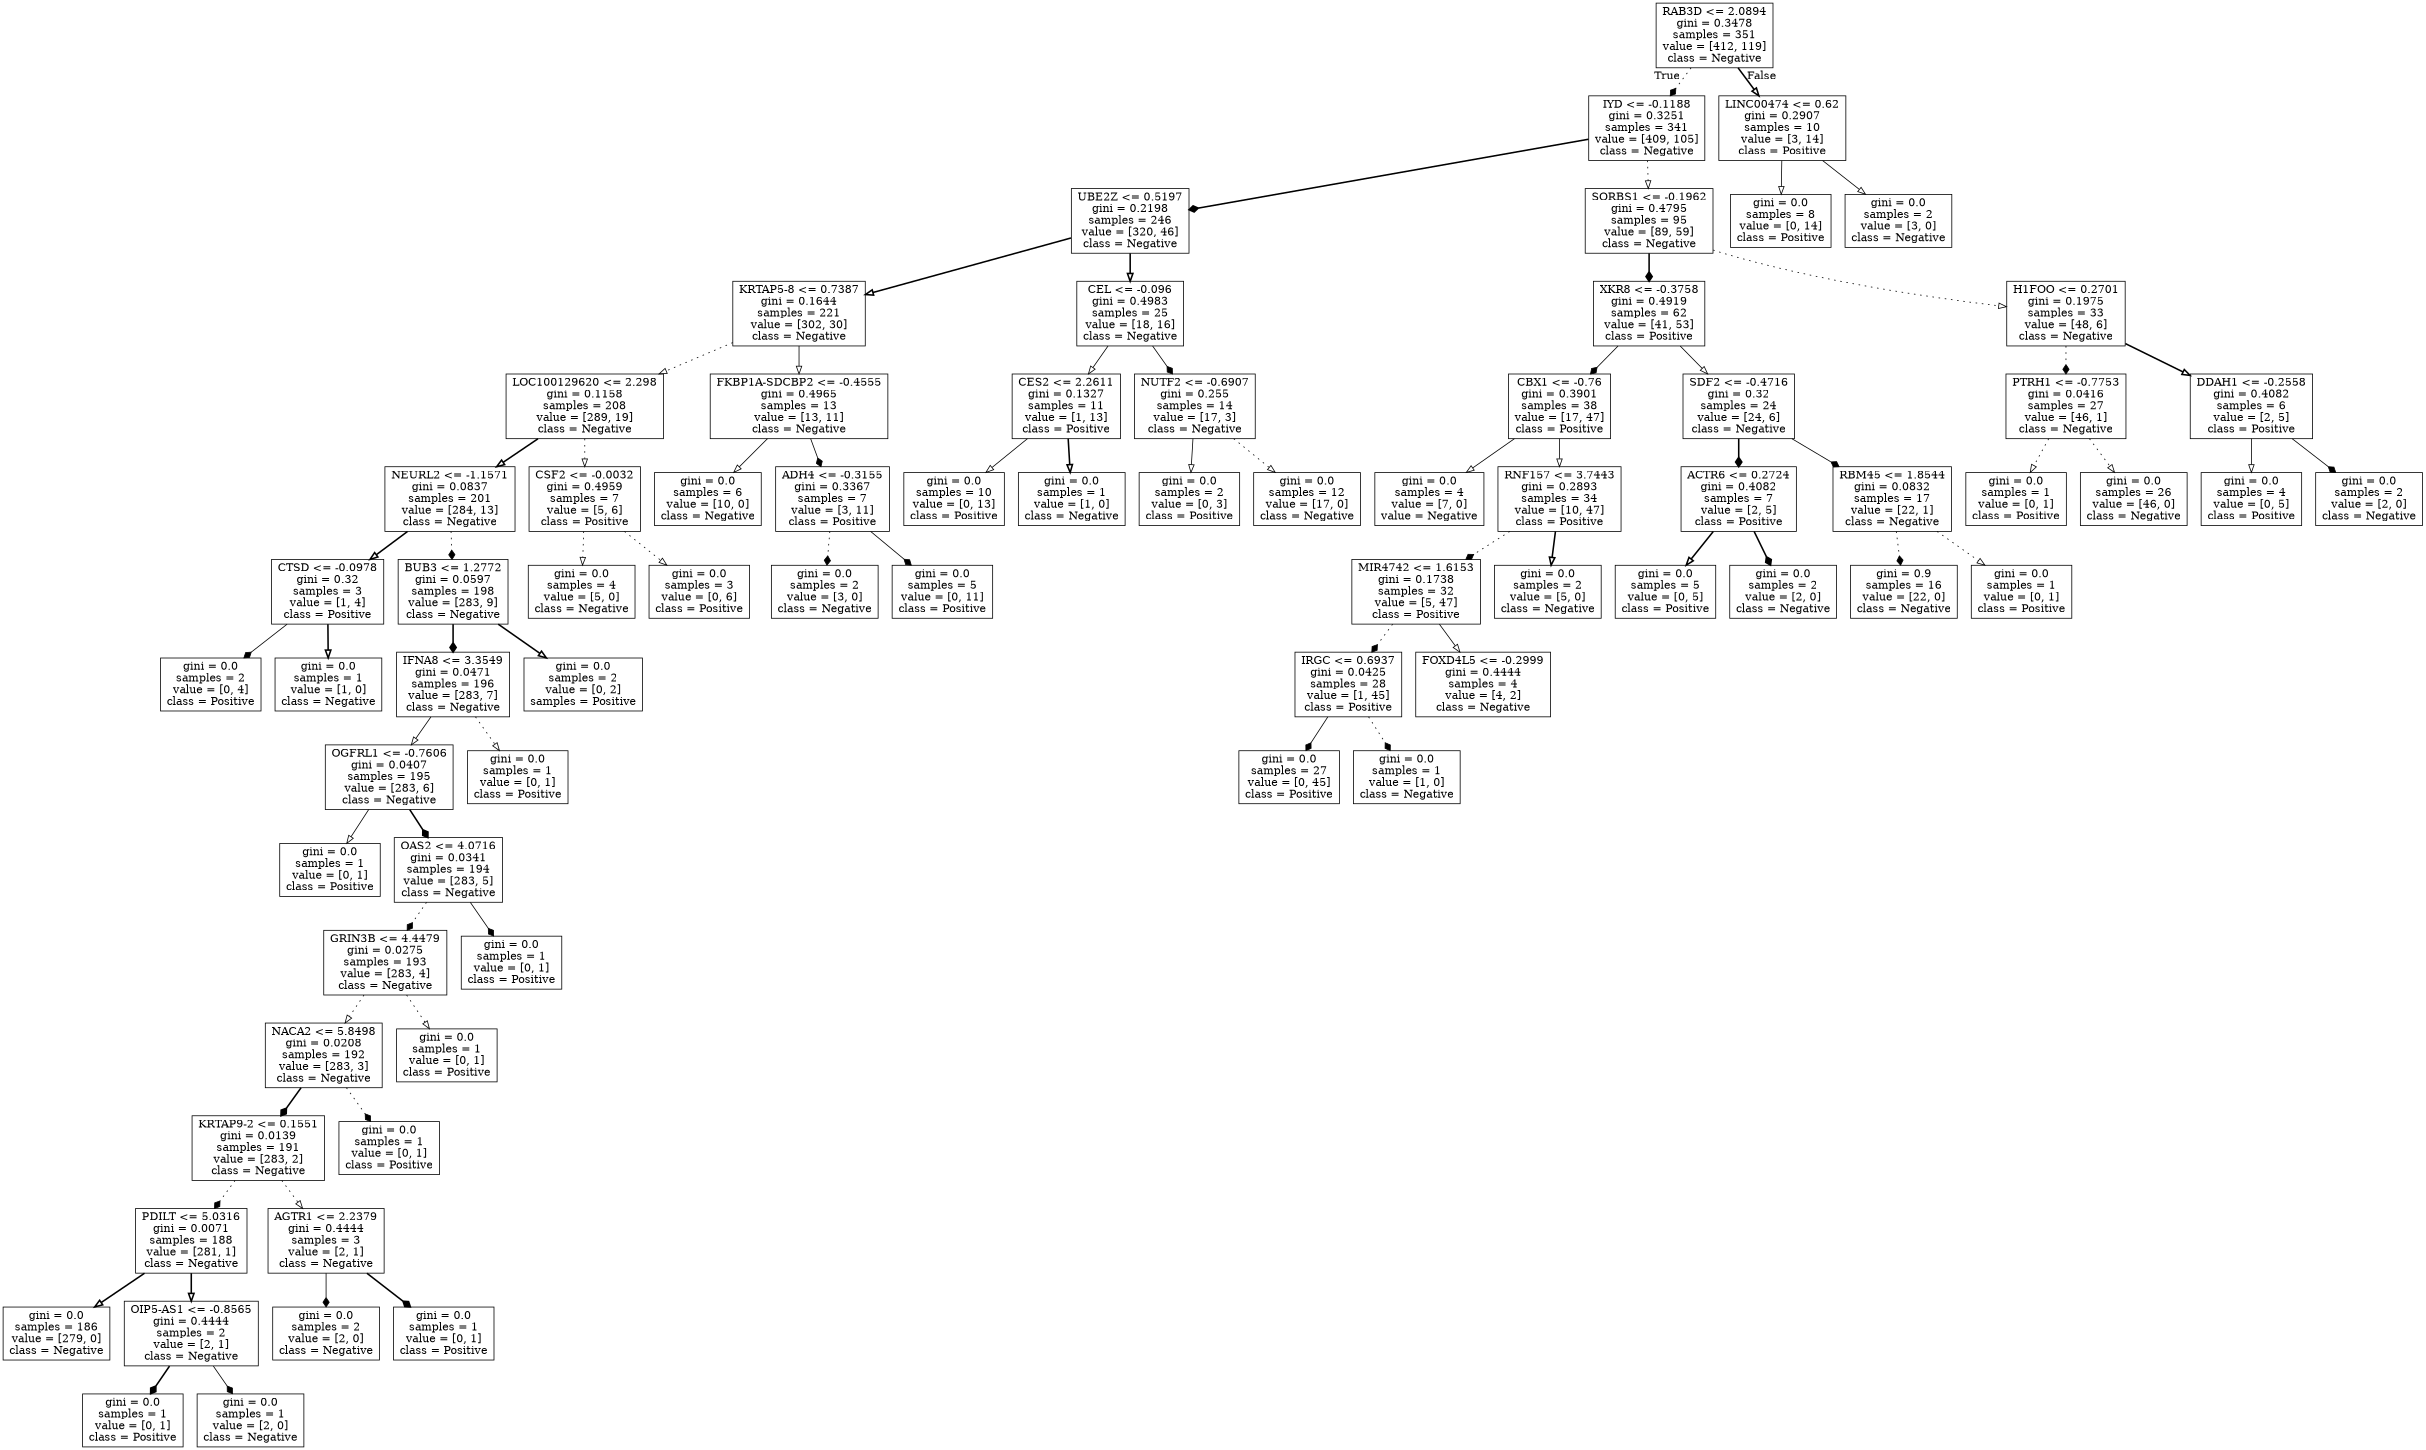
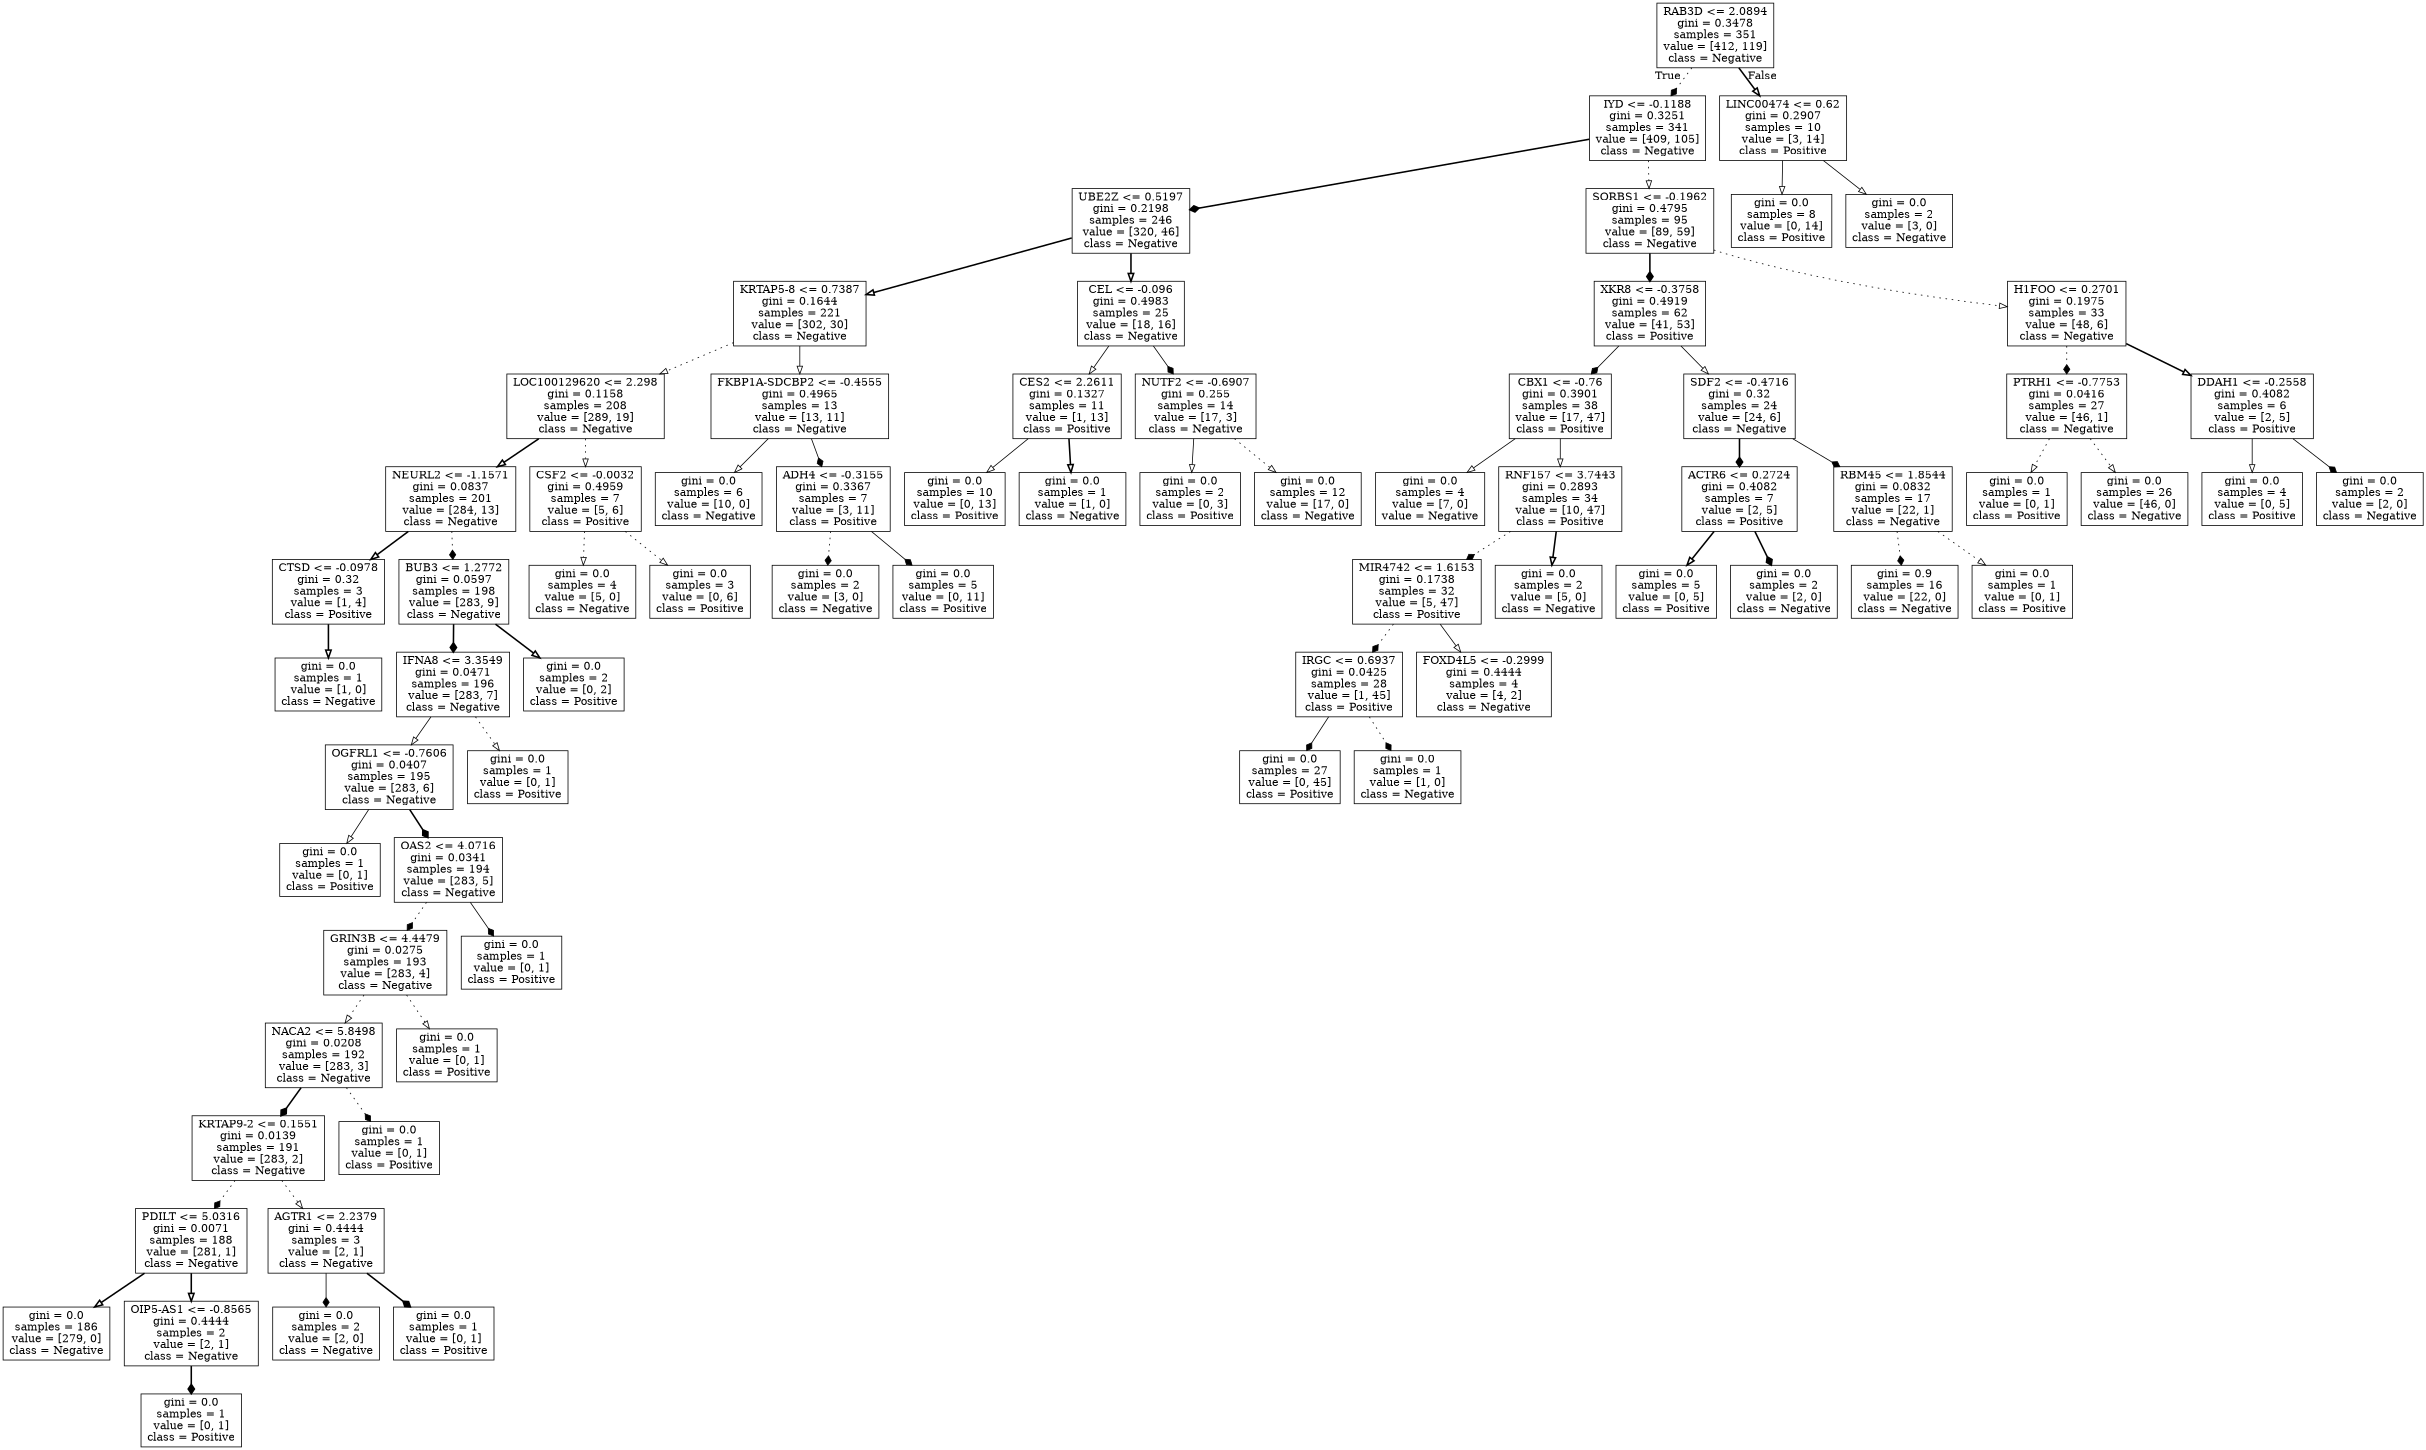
(211, 684) -> none
(583, 684) -> (574, 684)
(251, 1420) -> none
